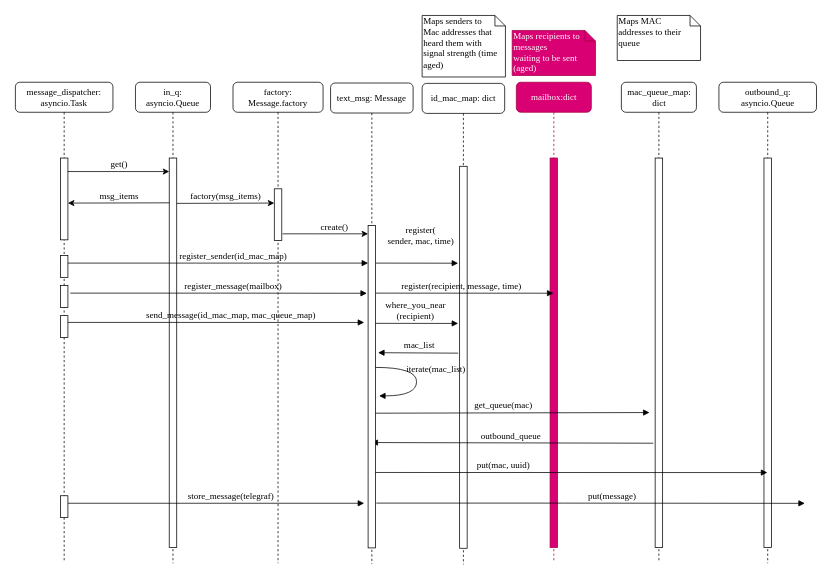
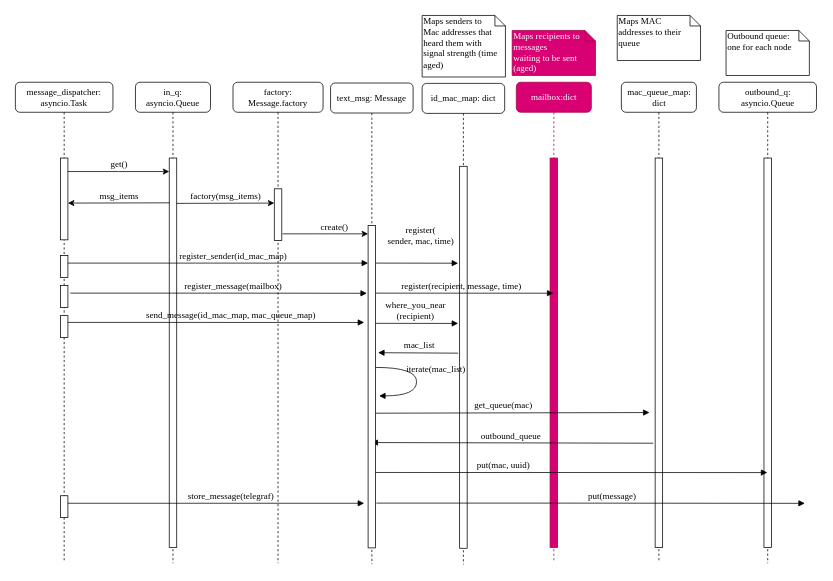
none -> (767, 53)
